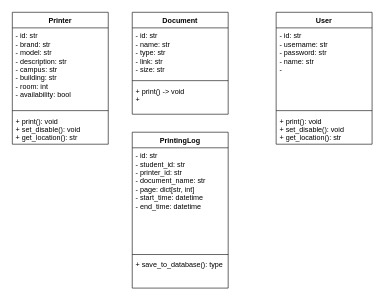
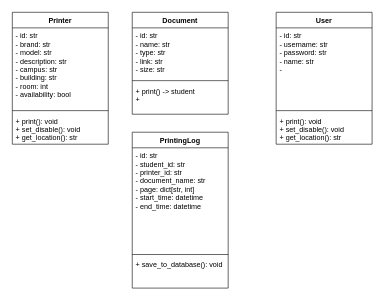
(165, 91) -> (172, 91)
(185, 265) -> (184, 265)
